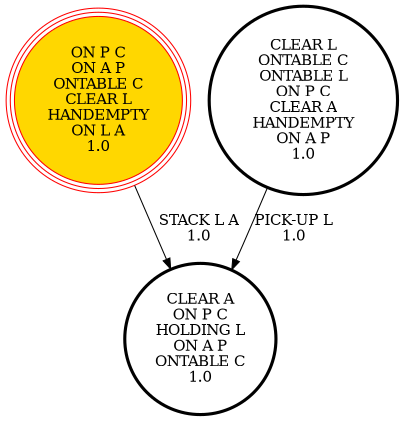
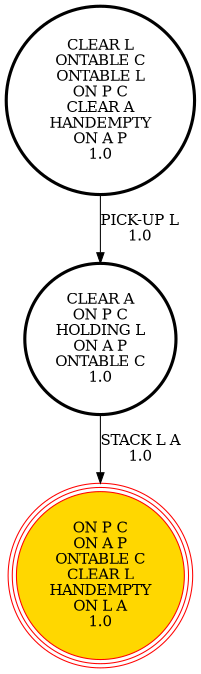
(151, 222) -> (100, 444)
